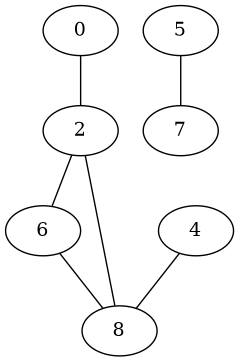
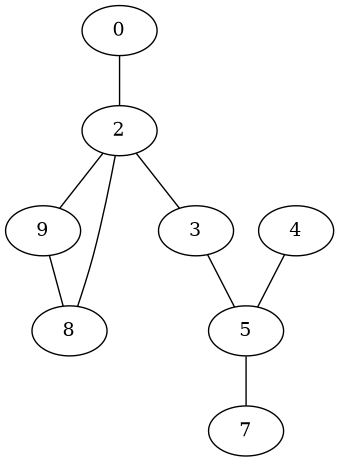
(43, 231) -> (43, 231)
none -> (196, 231)
(158, 281) -> (271, 281)
